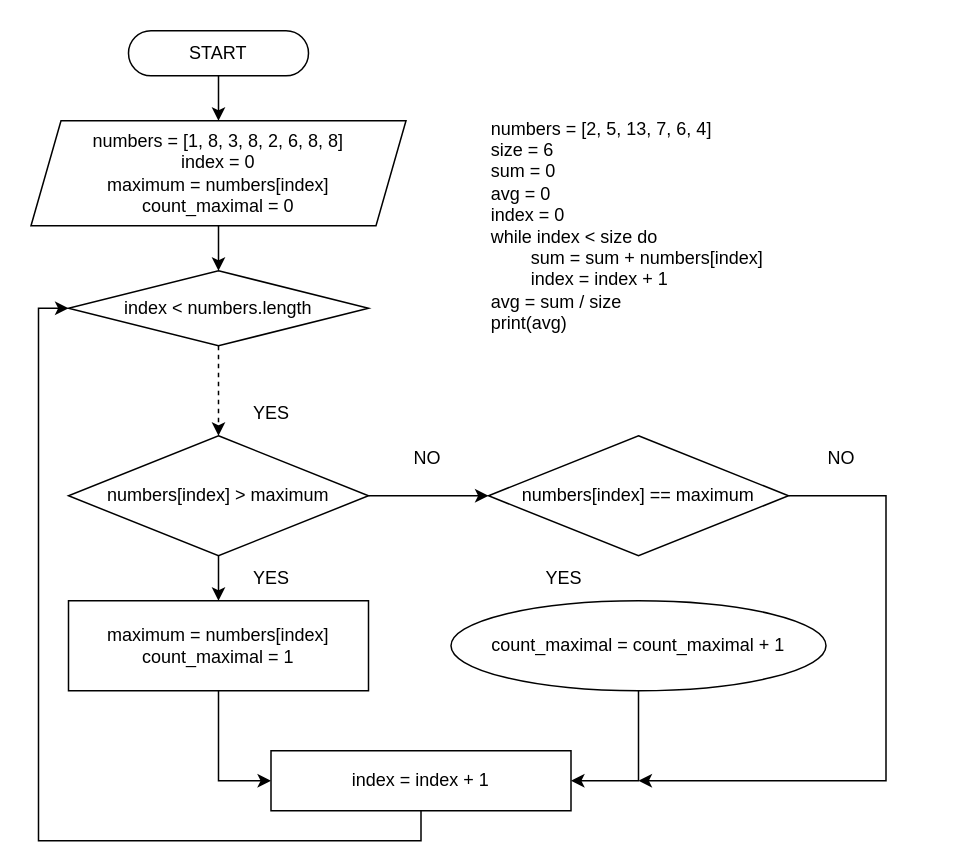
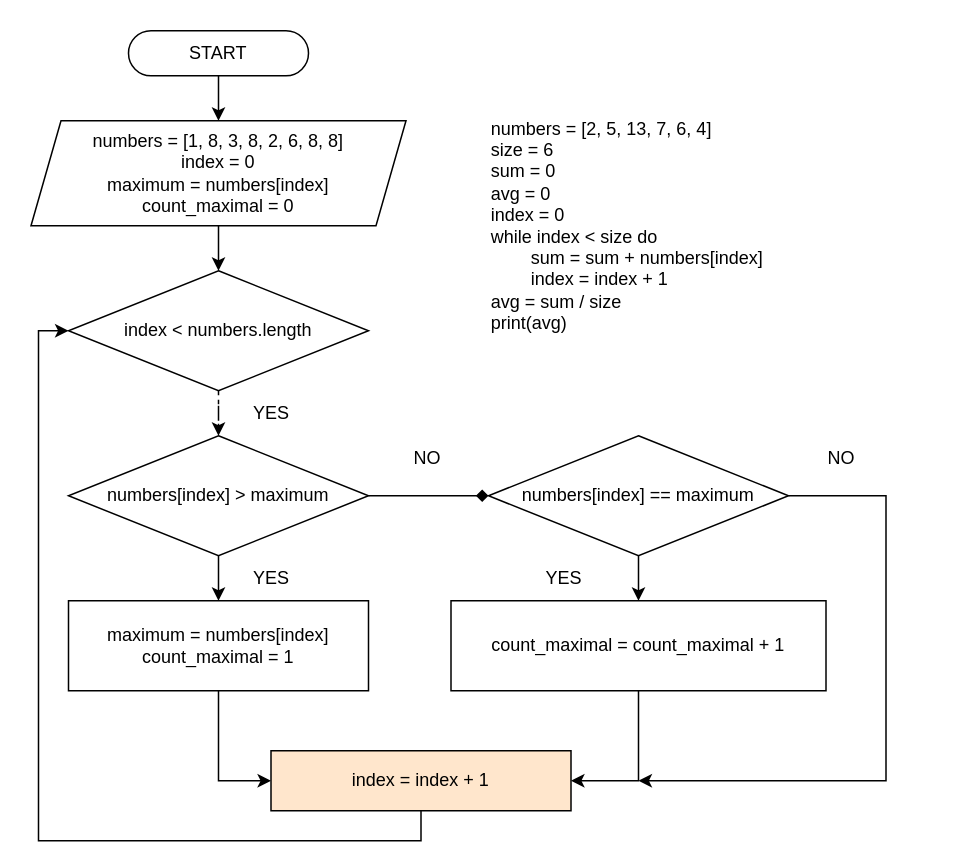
(218, 308) -> (218, 331)
(477, 496) -> (476, 496)
none -> (638, 584)
(638, 646) -> (638, 646)
(421, 781) -> (421, 781)
